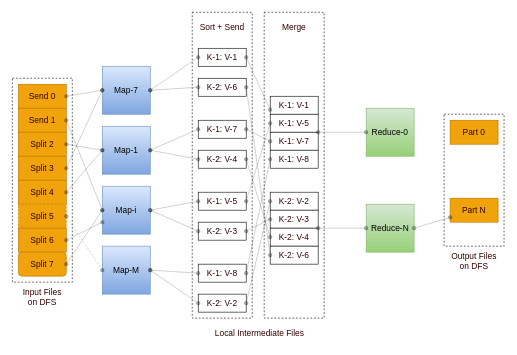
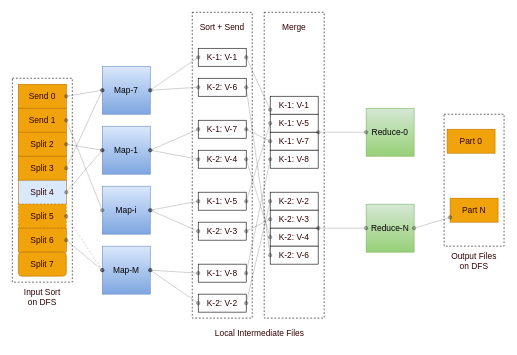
(474, 132) -> (471, 141)
(42, 192) -> (42, 192)
(98, 224) -> (84, 255)
(89, 230) -> none
(42, 297) -> (42, 297)
